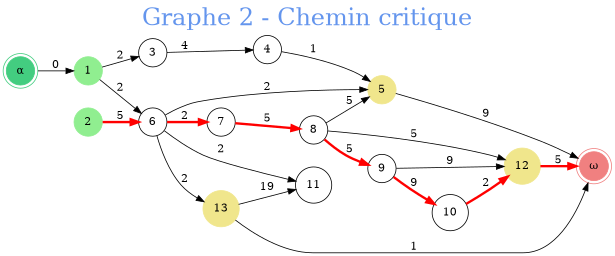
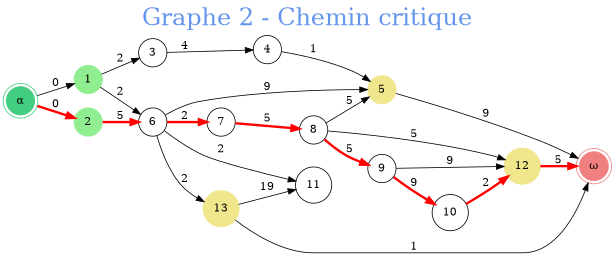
(267, 87) -> (267, 87)
none -> (52, 111)
